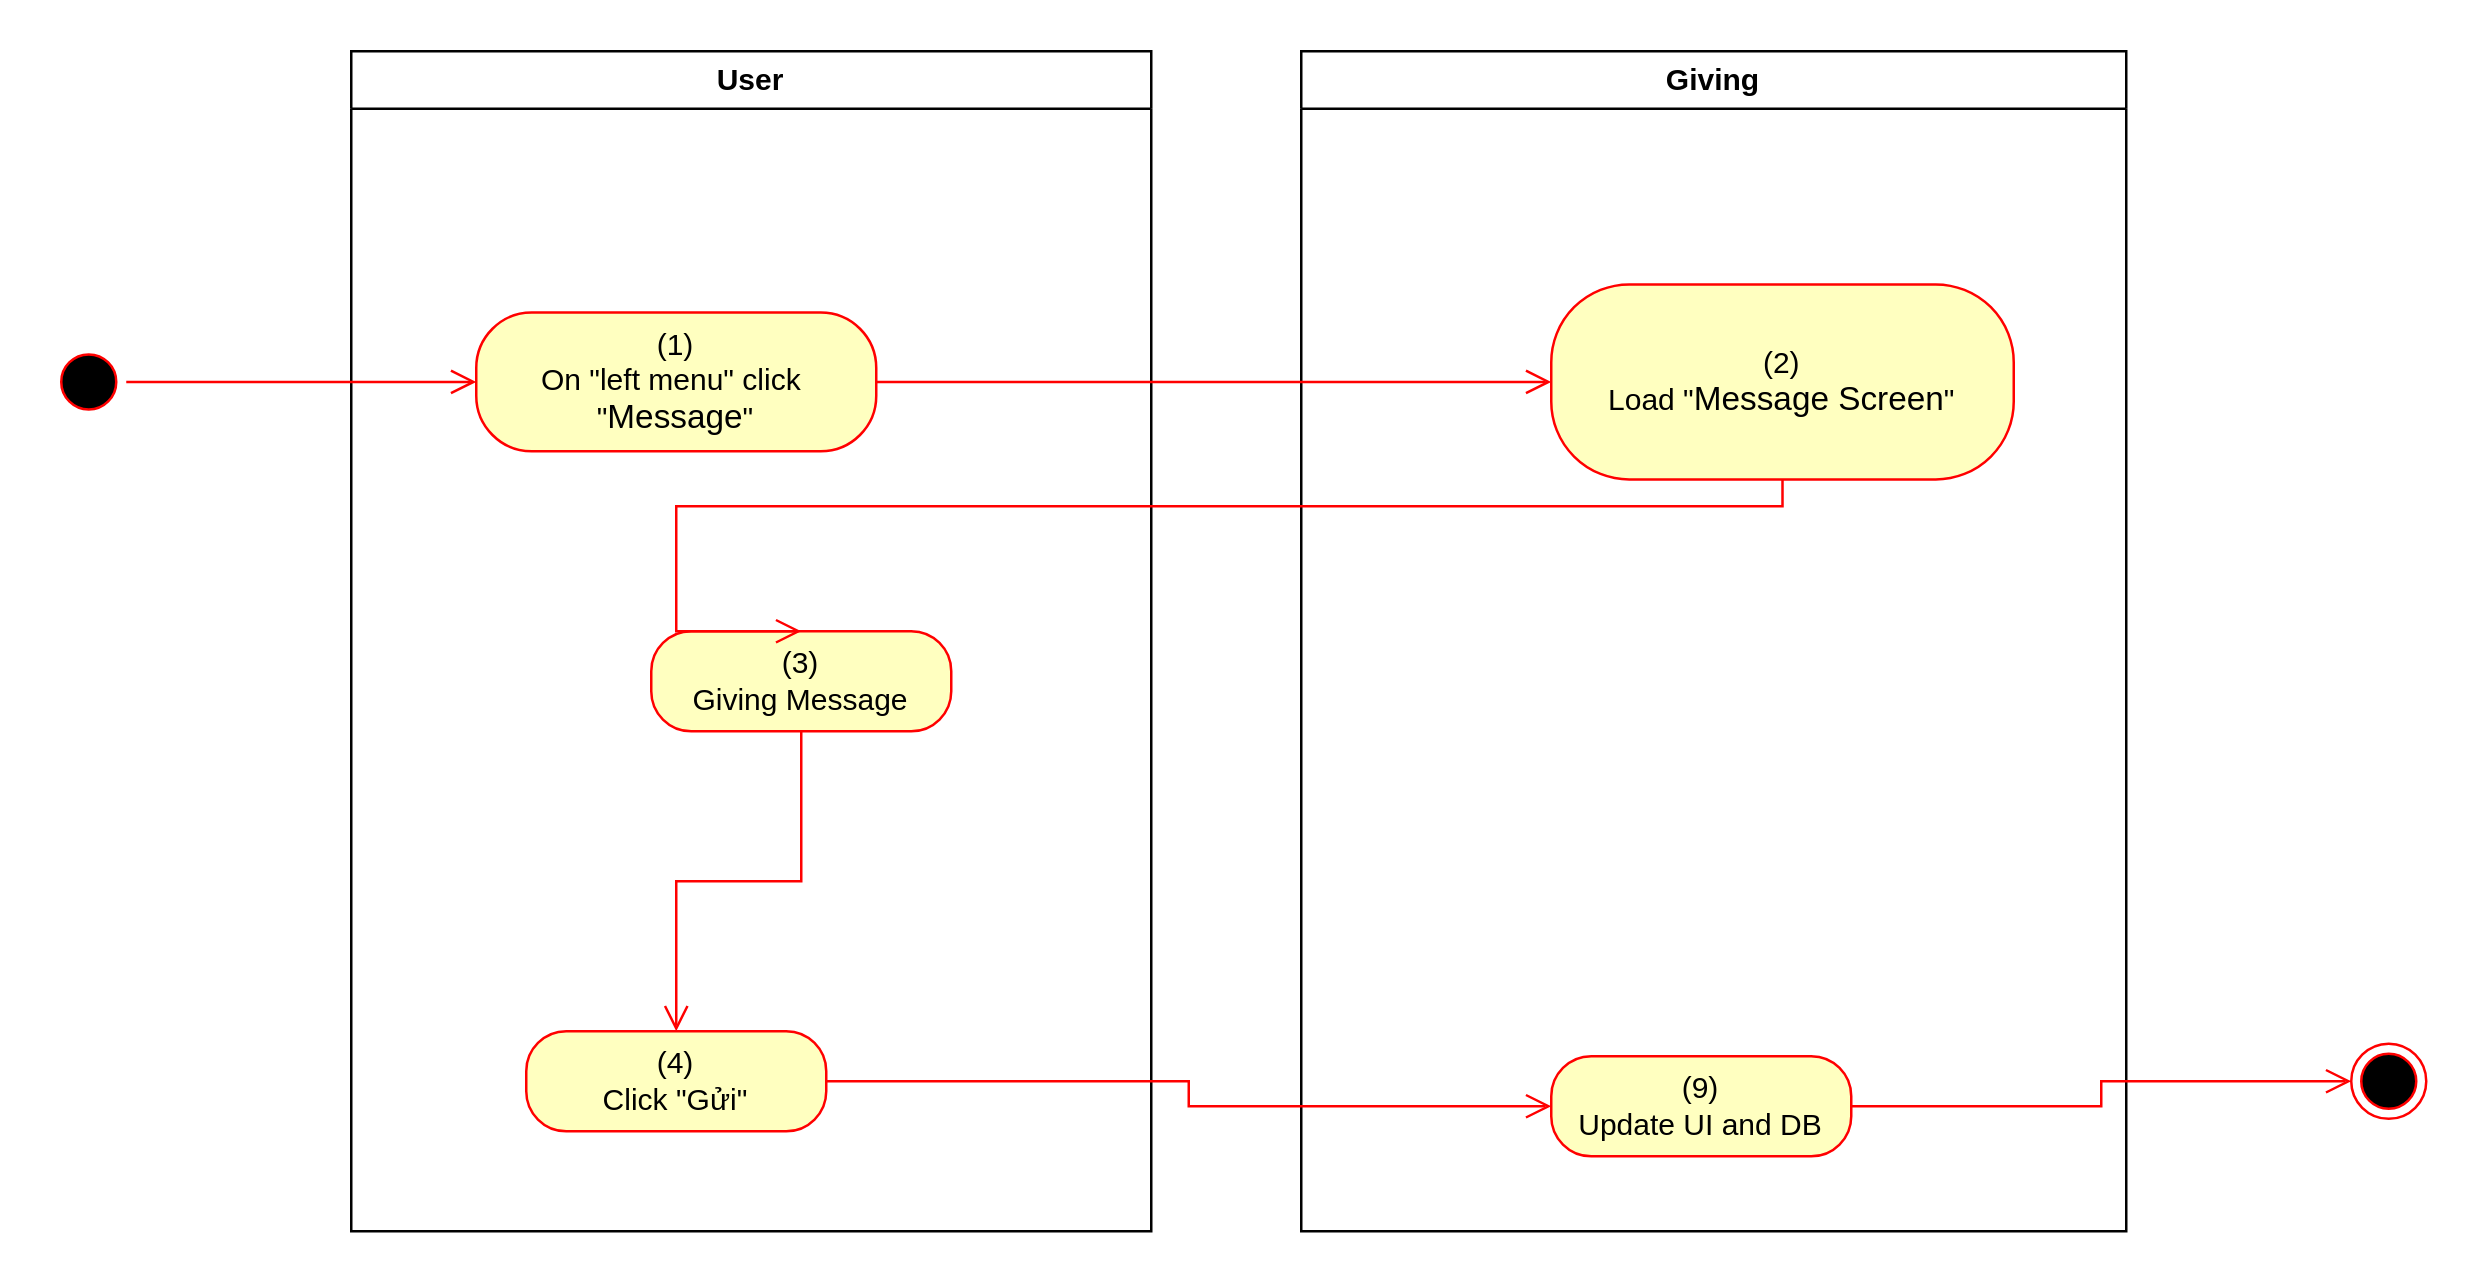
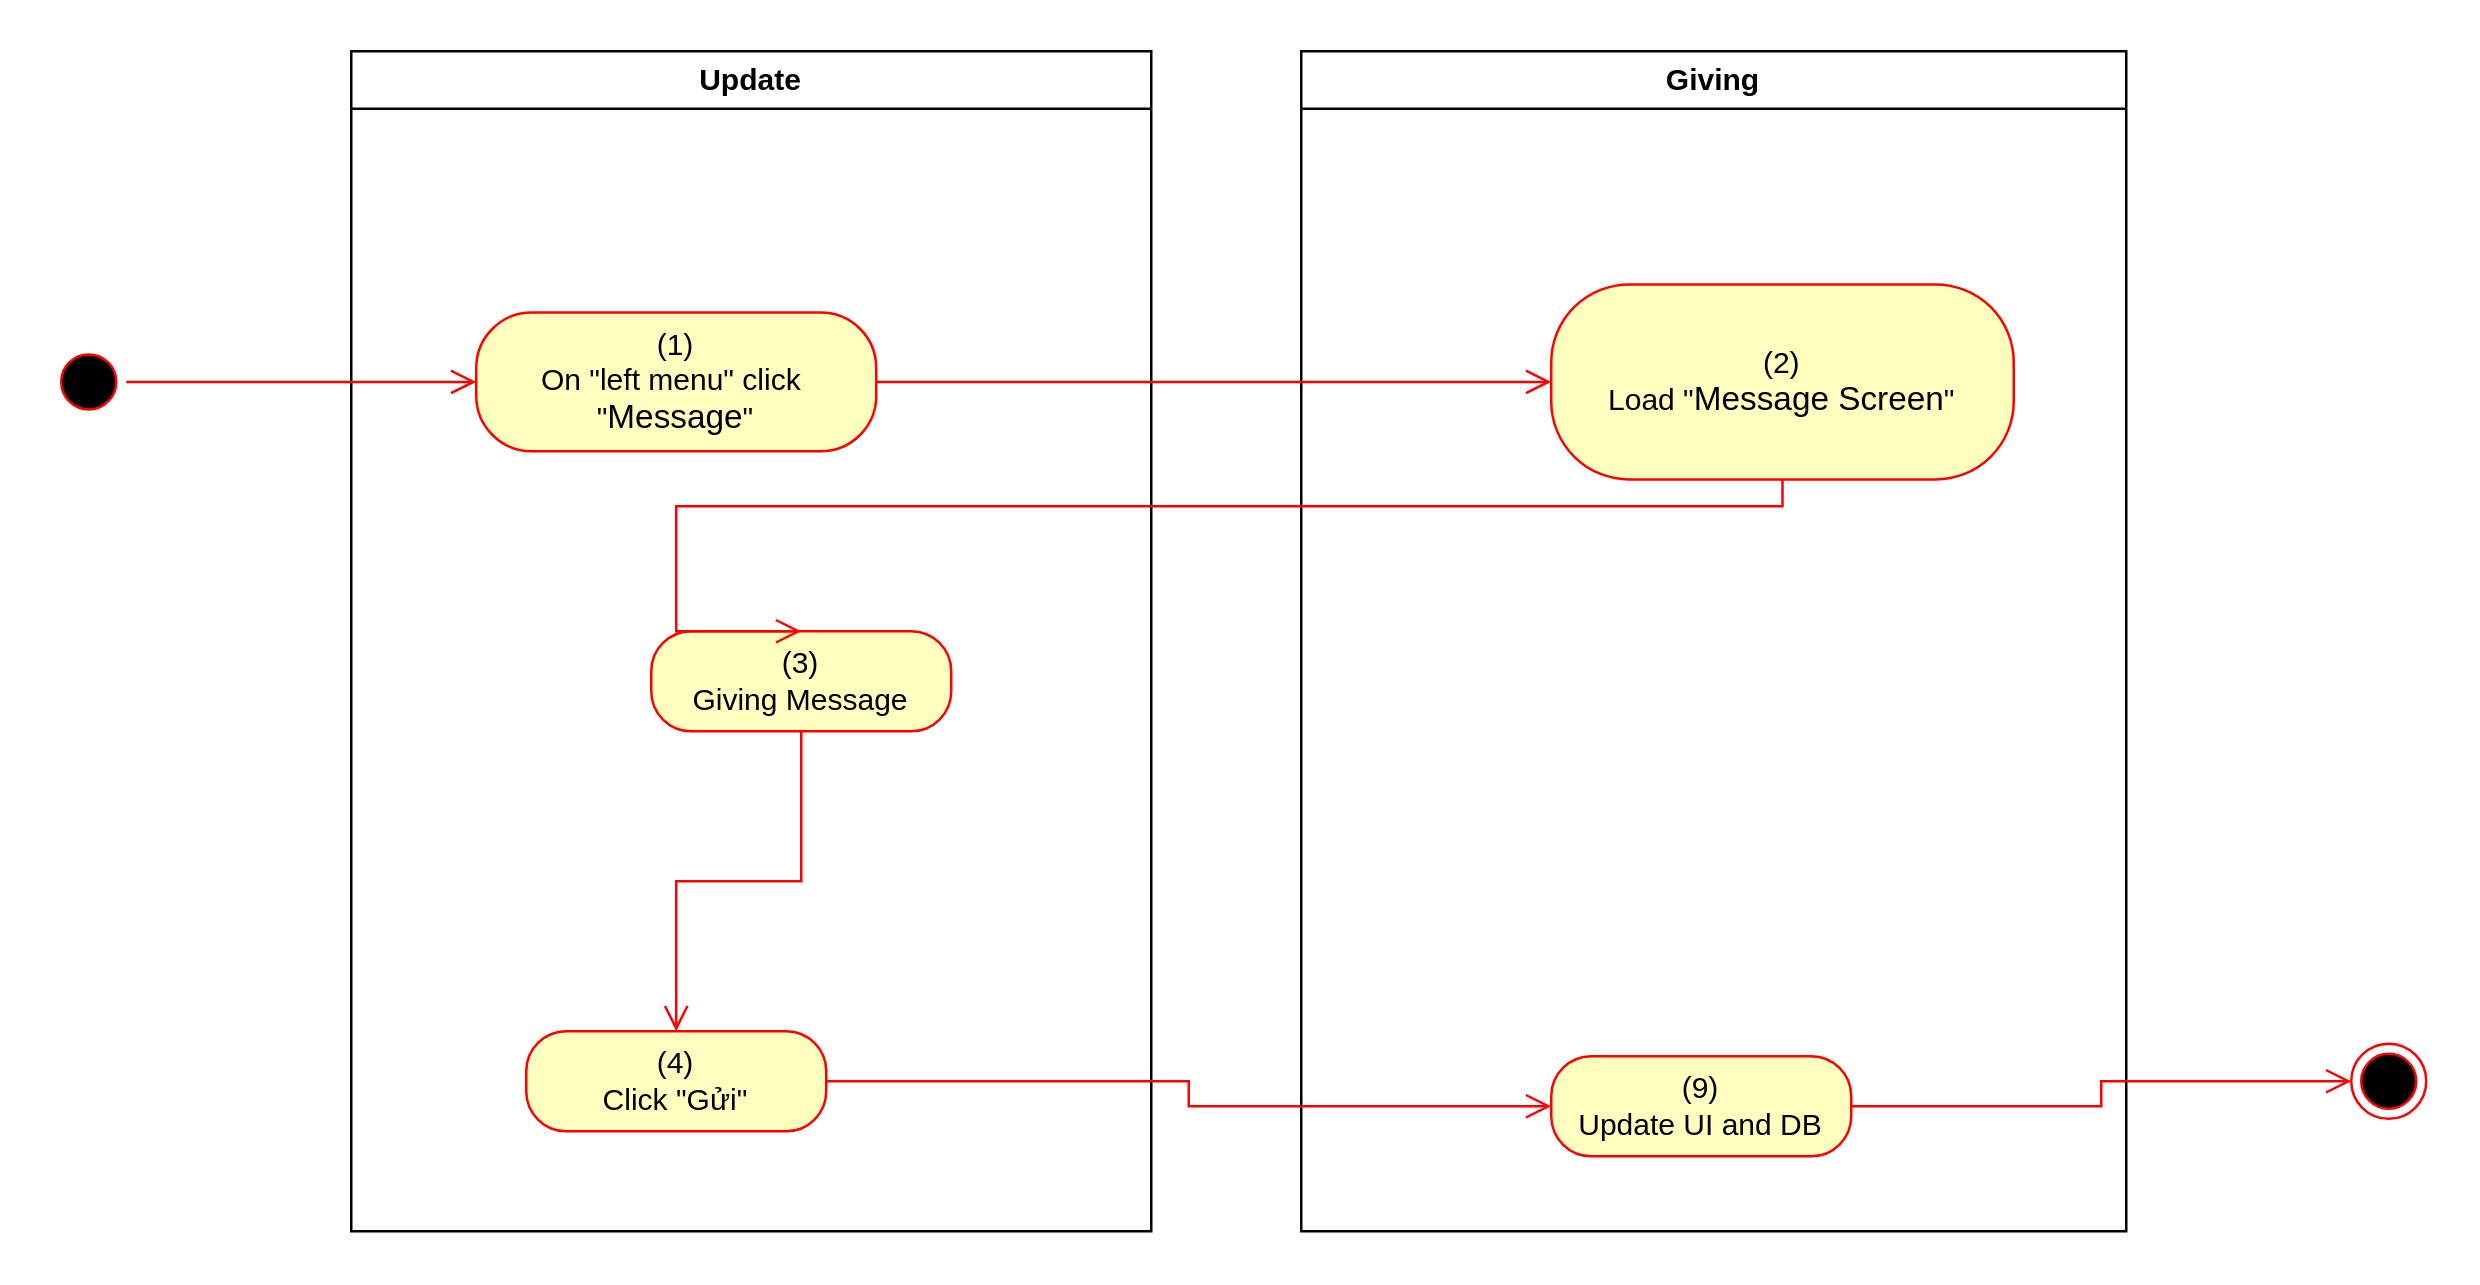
(751, 81) -> (751, 81)
